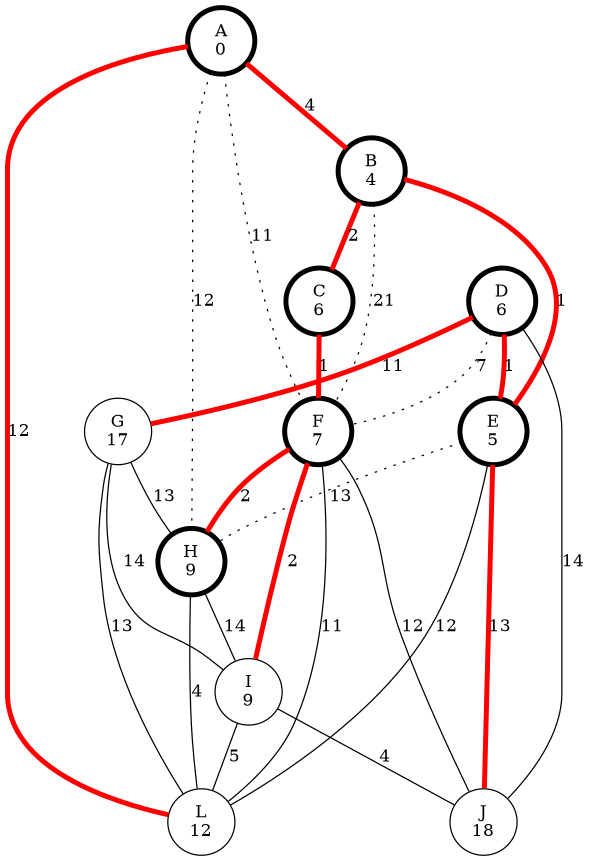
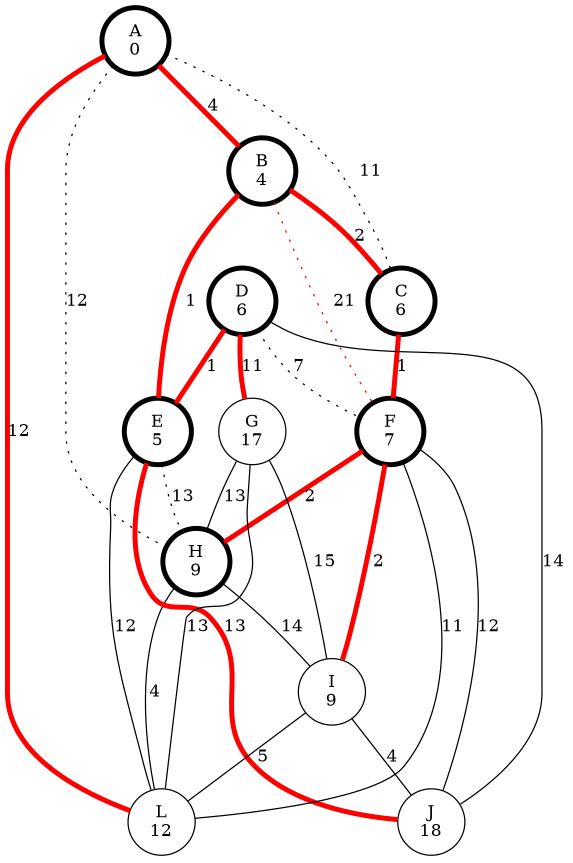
(251, 241) -> (304, 136)
(370, 307) -> (319, 305)
(135, 562) -> (325, 562)
